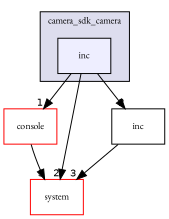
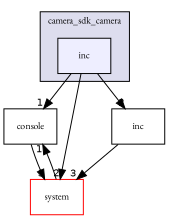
(30, 126) -> (30, 126)
none -> (52, 166)
